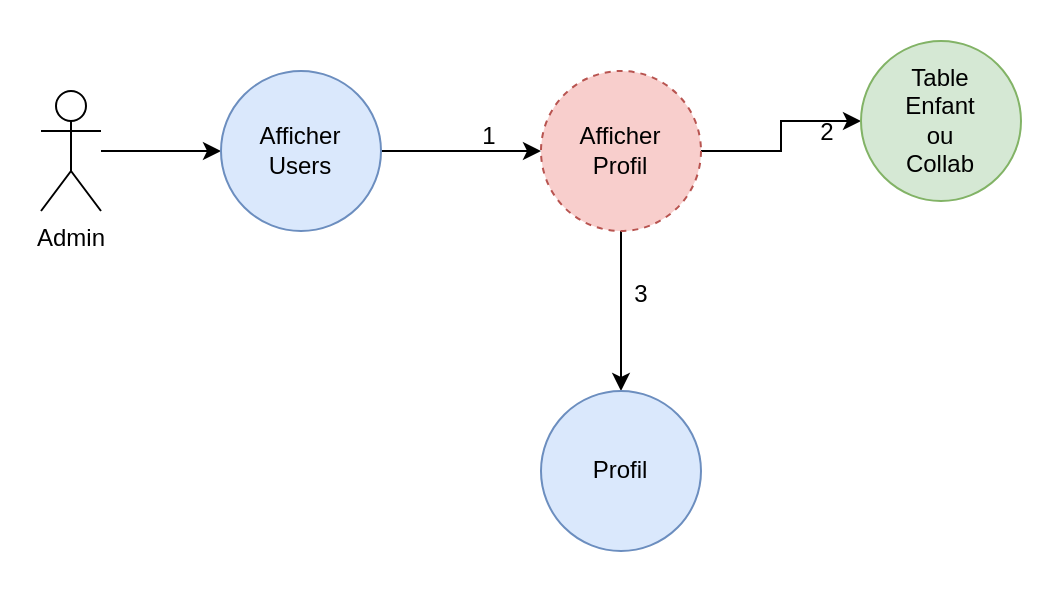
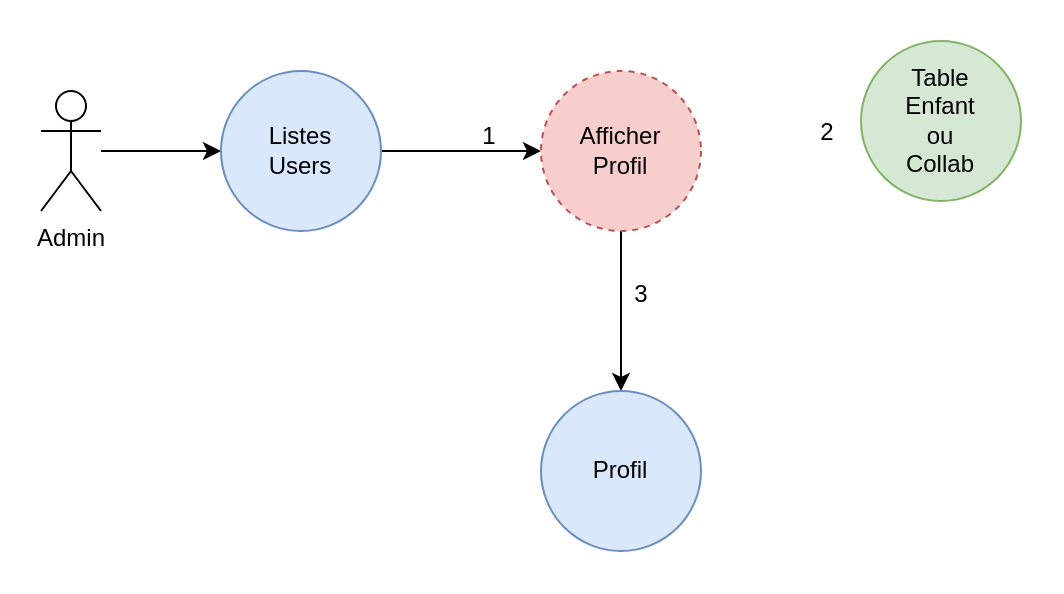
(781, 143) -> none
(301, 151) -> (301, 151)
